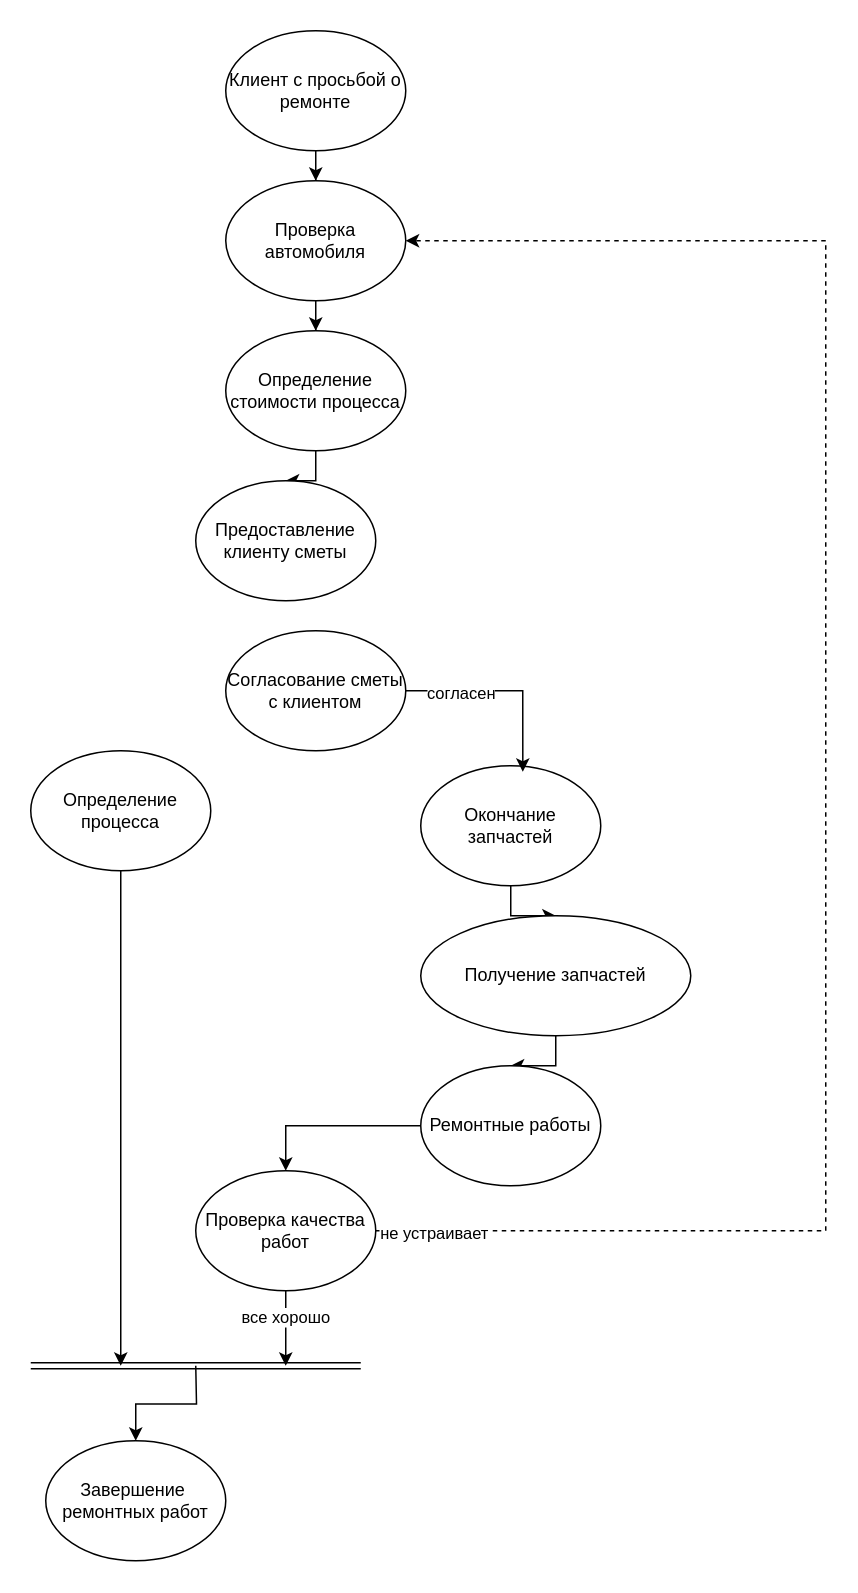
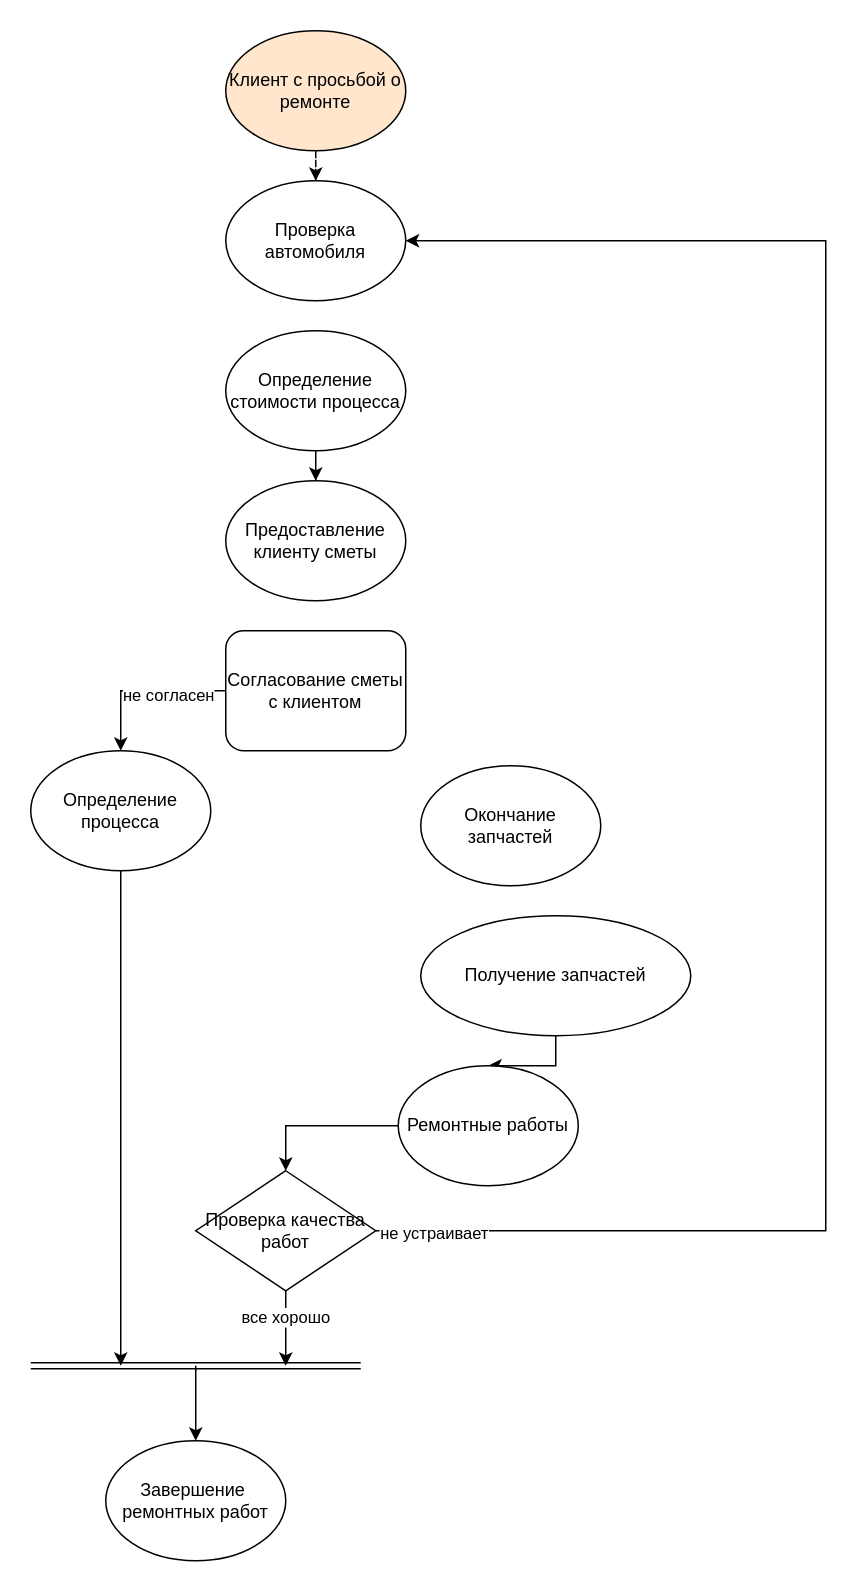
(316, 91) -> (316, 91)
(316, 161) -> (316, 161)
(316, 321) -> none
(286, 541) -> (316, 541)
none -> (149, 691)
(316, 691) -> (316, 691)
(500, 691) -> none
(826, 703) -> (826, 703)
(513, 916) -> none
(511, 1126) -> (488, 1126)
(286, 1231) -> (286, 1231)
(136, 1501) -> (196, 1501)
